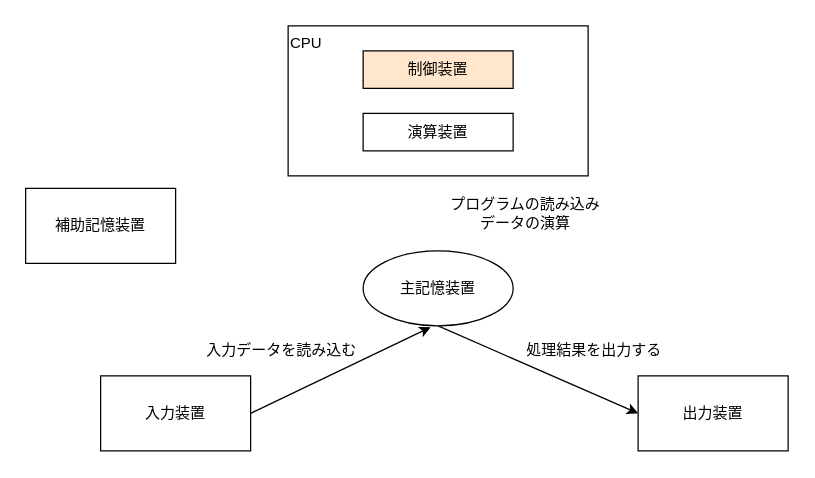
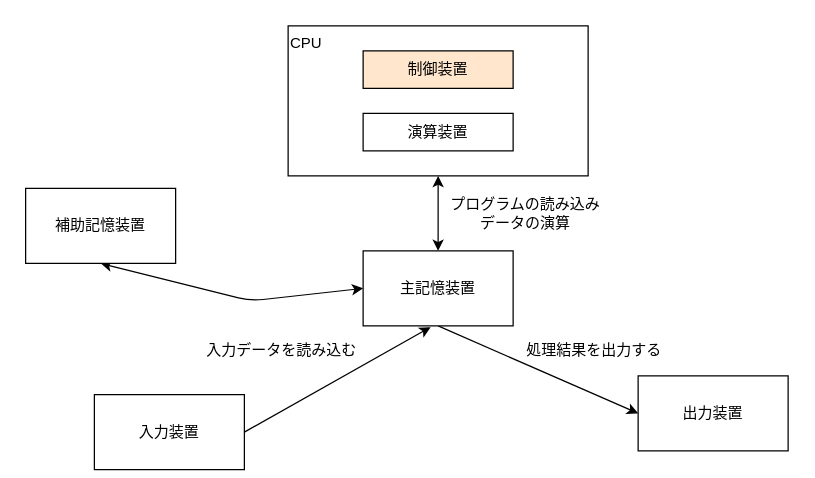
none -> (438, 214)
(438, 288) -> (438, 288)
none -> (228, 295)
(176, 413) -> (169, 432)
